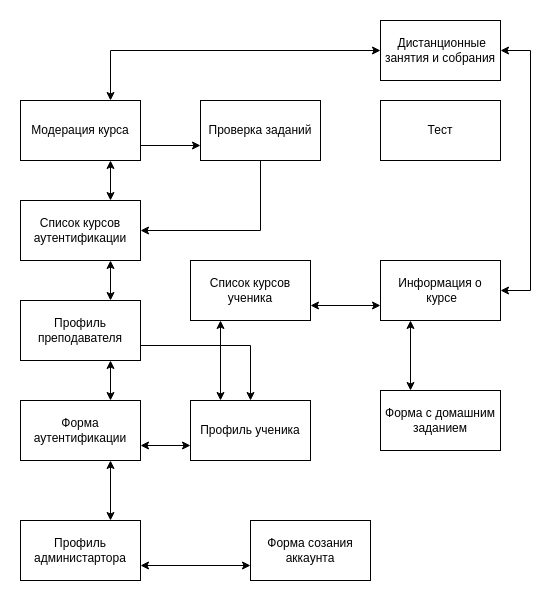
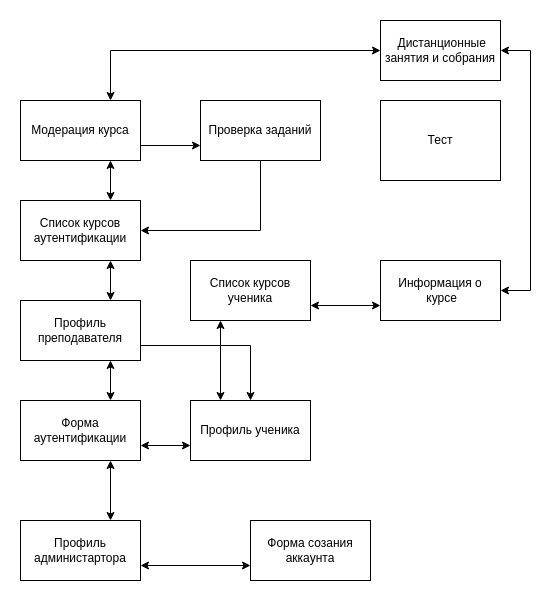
(441, 131) -> (441, 141)
(411, 355) -> none
(441, 421) -> none
